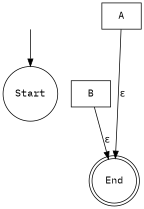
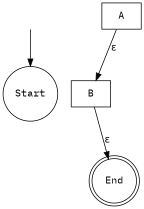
(119, 90) -> (108, 52)
